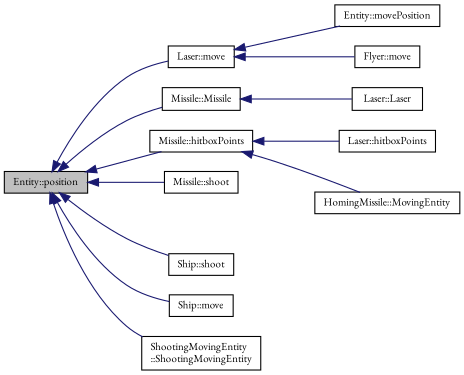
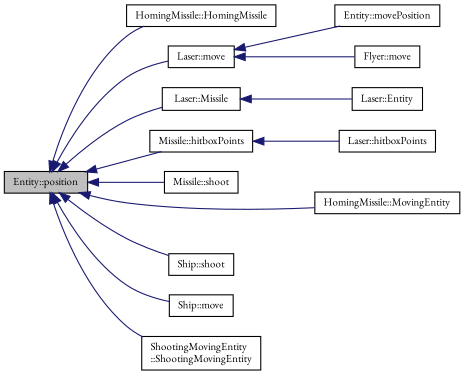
none -> (201, 16)
(201, 99) -> (201, 99)
(387, 99) -> (387, 99)
(307, 172) -> (202, 209)
